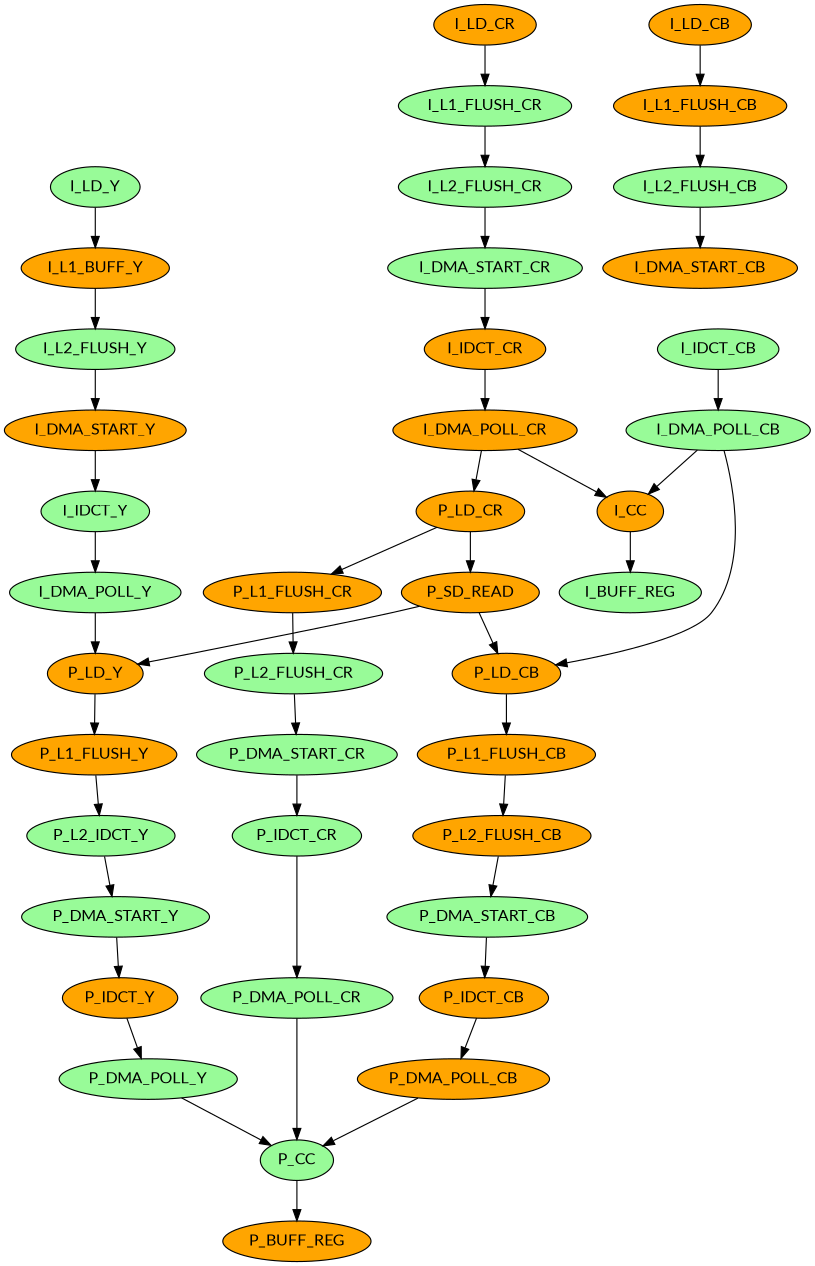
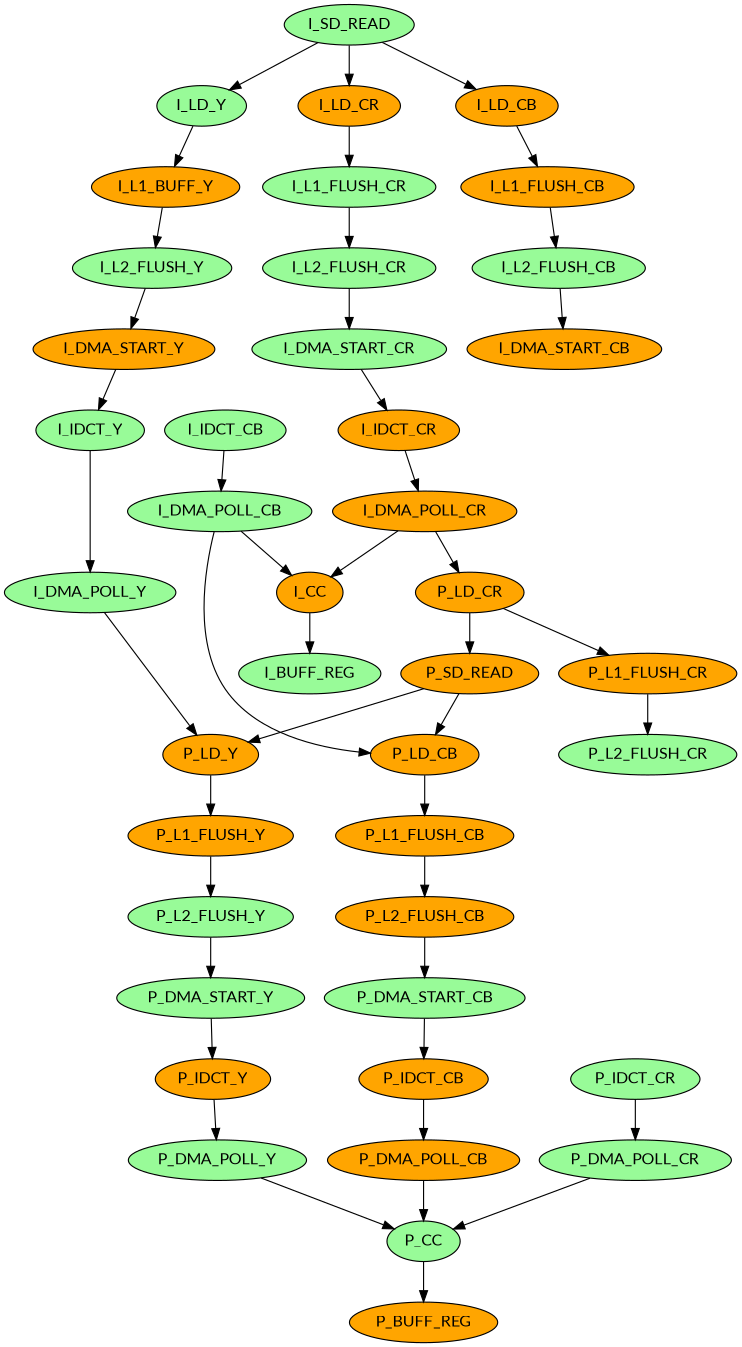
none -> (349, 25)
(297, 755) -> none
(101, 836) -> (211, 917)
